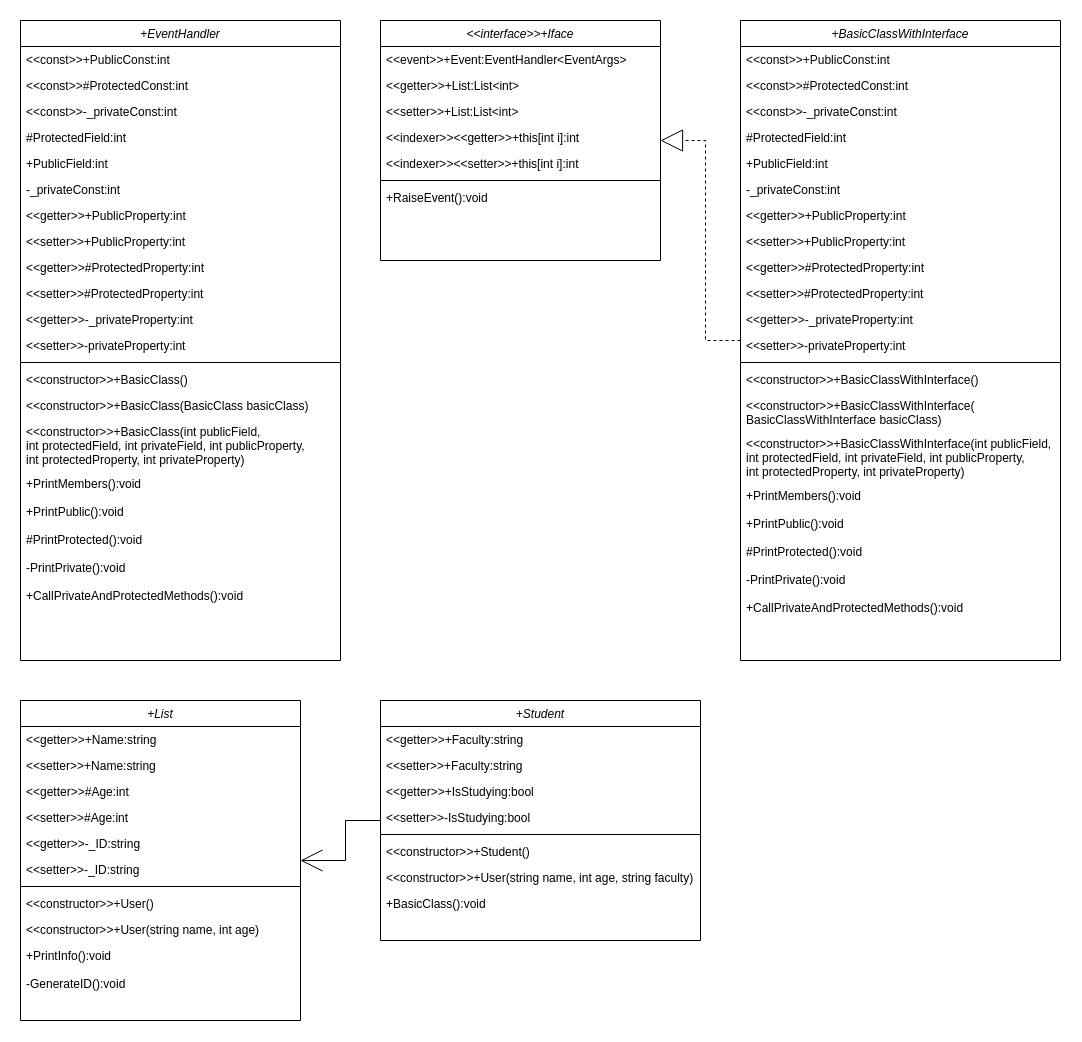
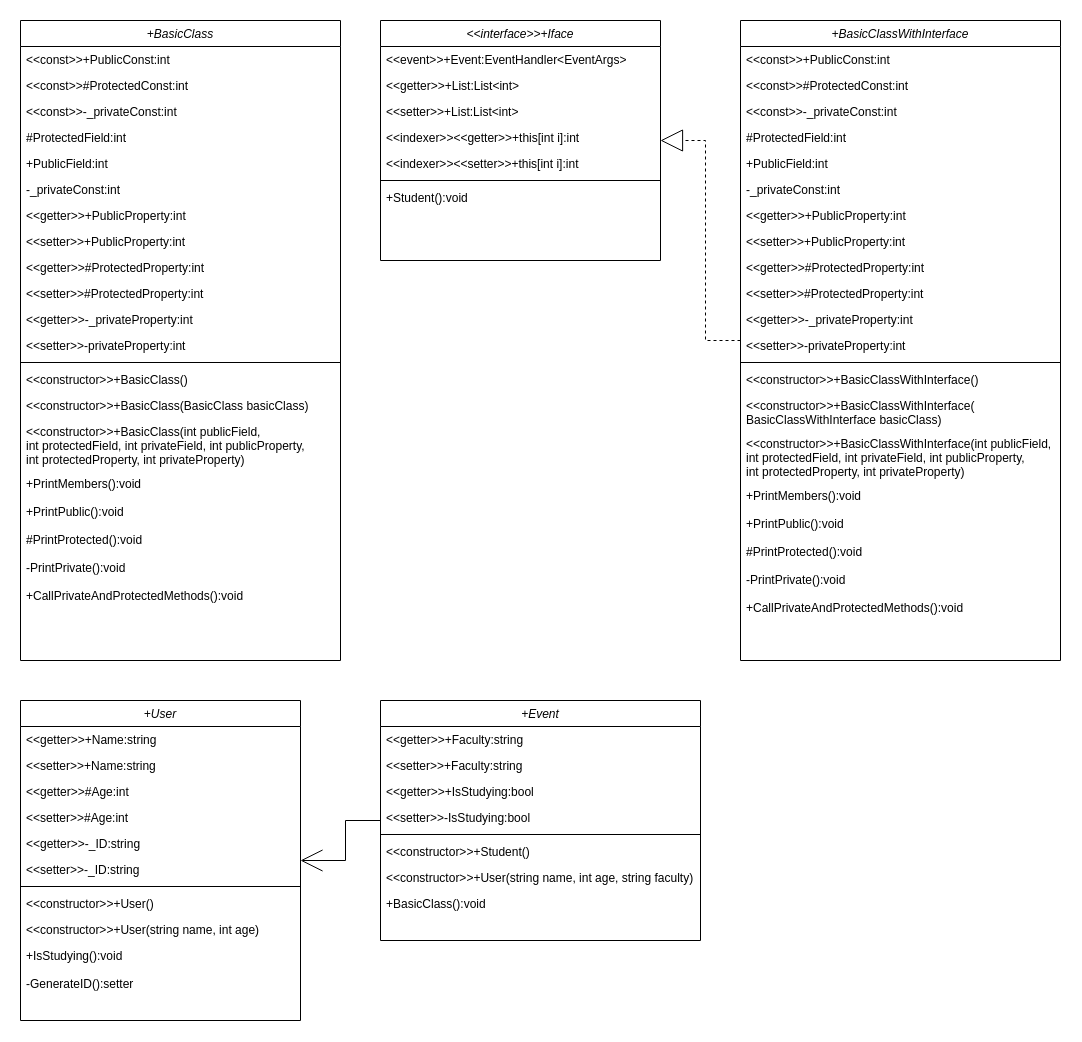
(180, 34) -> (180, 34)
(442, 198) -> (433, 198)
(160, 714) -> (160, 714)
(540, 714) -> (540, 714)
(78, 956) -> (82, 956)
(83, 984) -> (92, 984)
